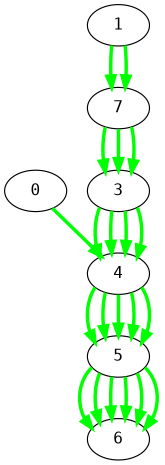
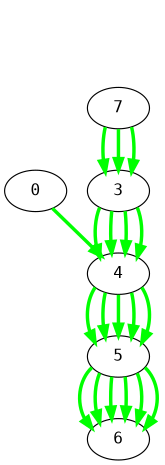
(118, 25) -> none
